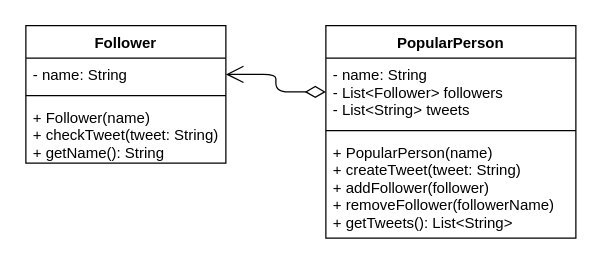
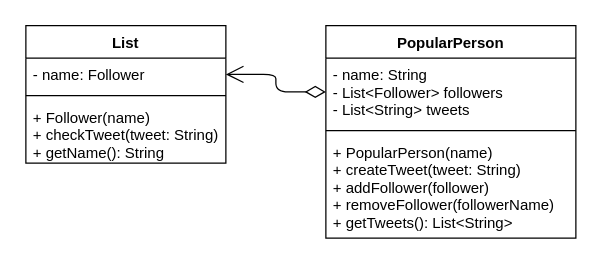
(125, 43) -> (125, 43)
(84, 75) -> (90, 75)
